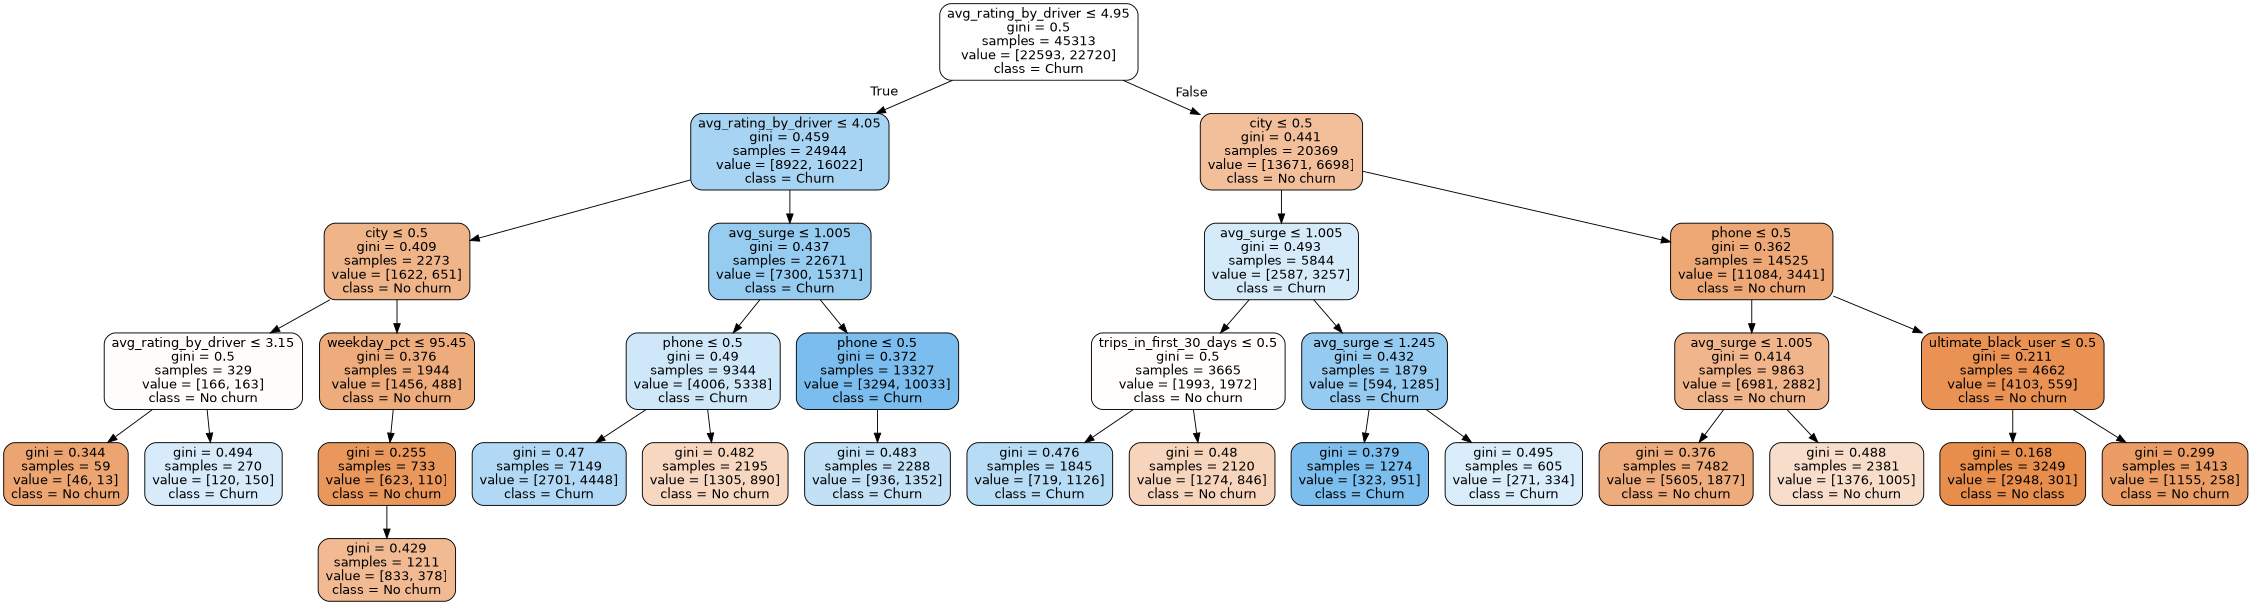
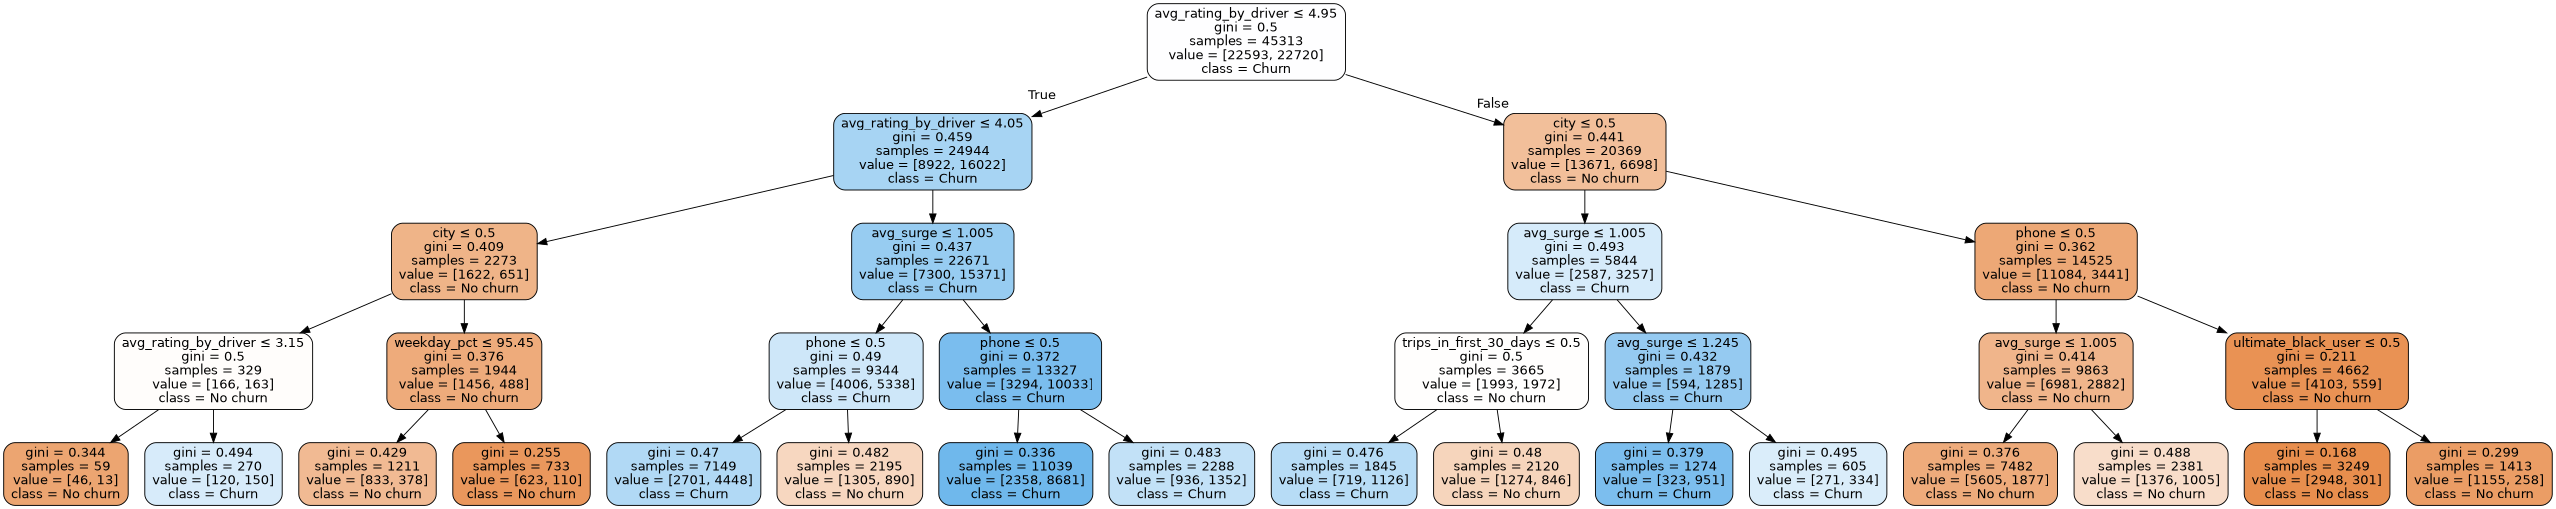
none -> (1016, 474)
(1360, 494) -> (1664, 494)
(387, 517) -> (416, 423)
